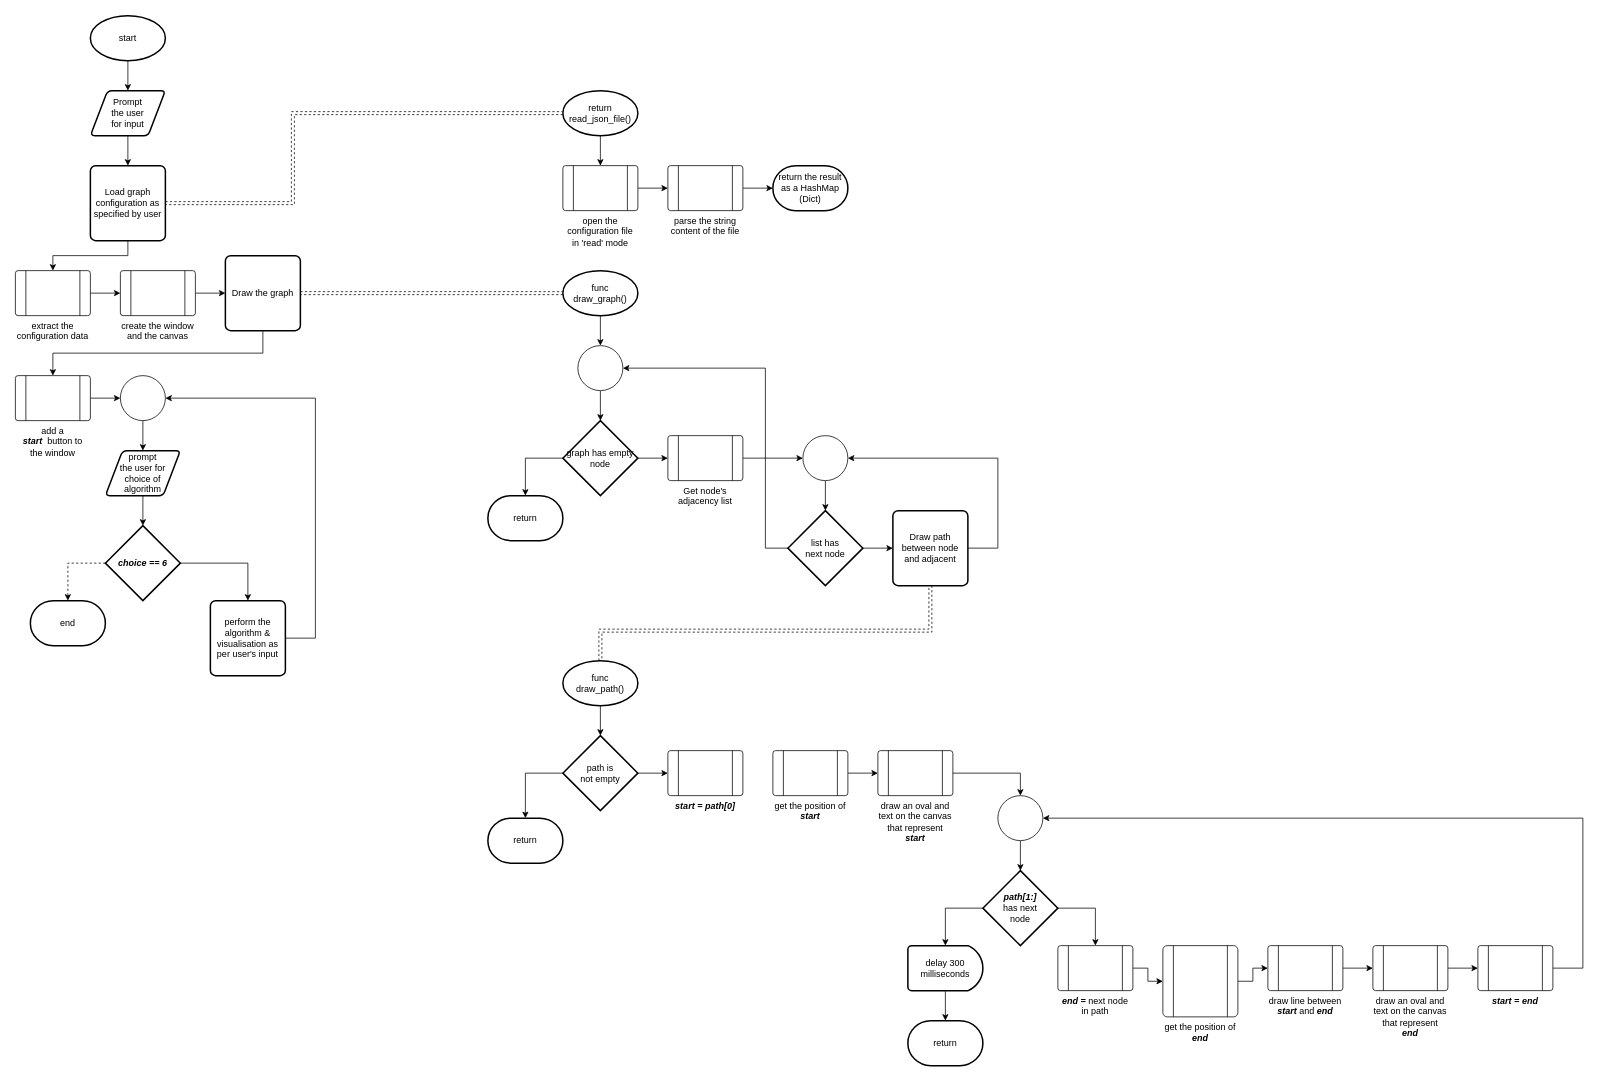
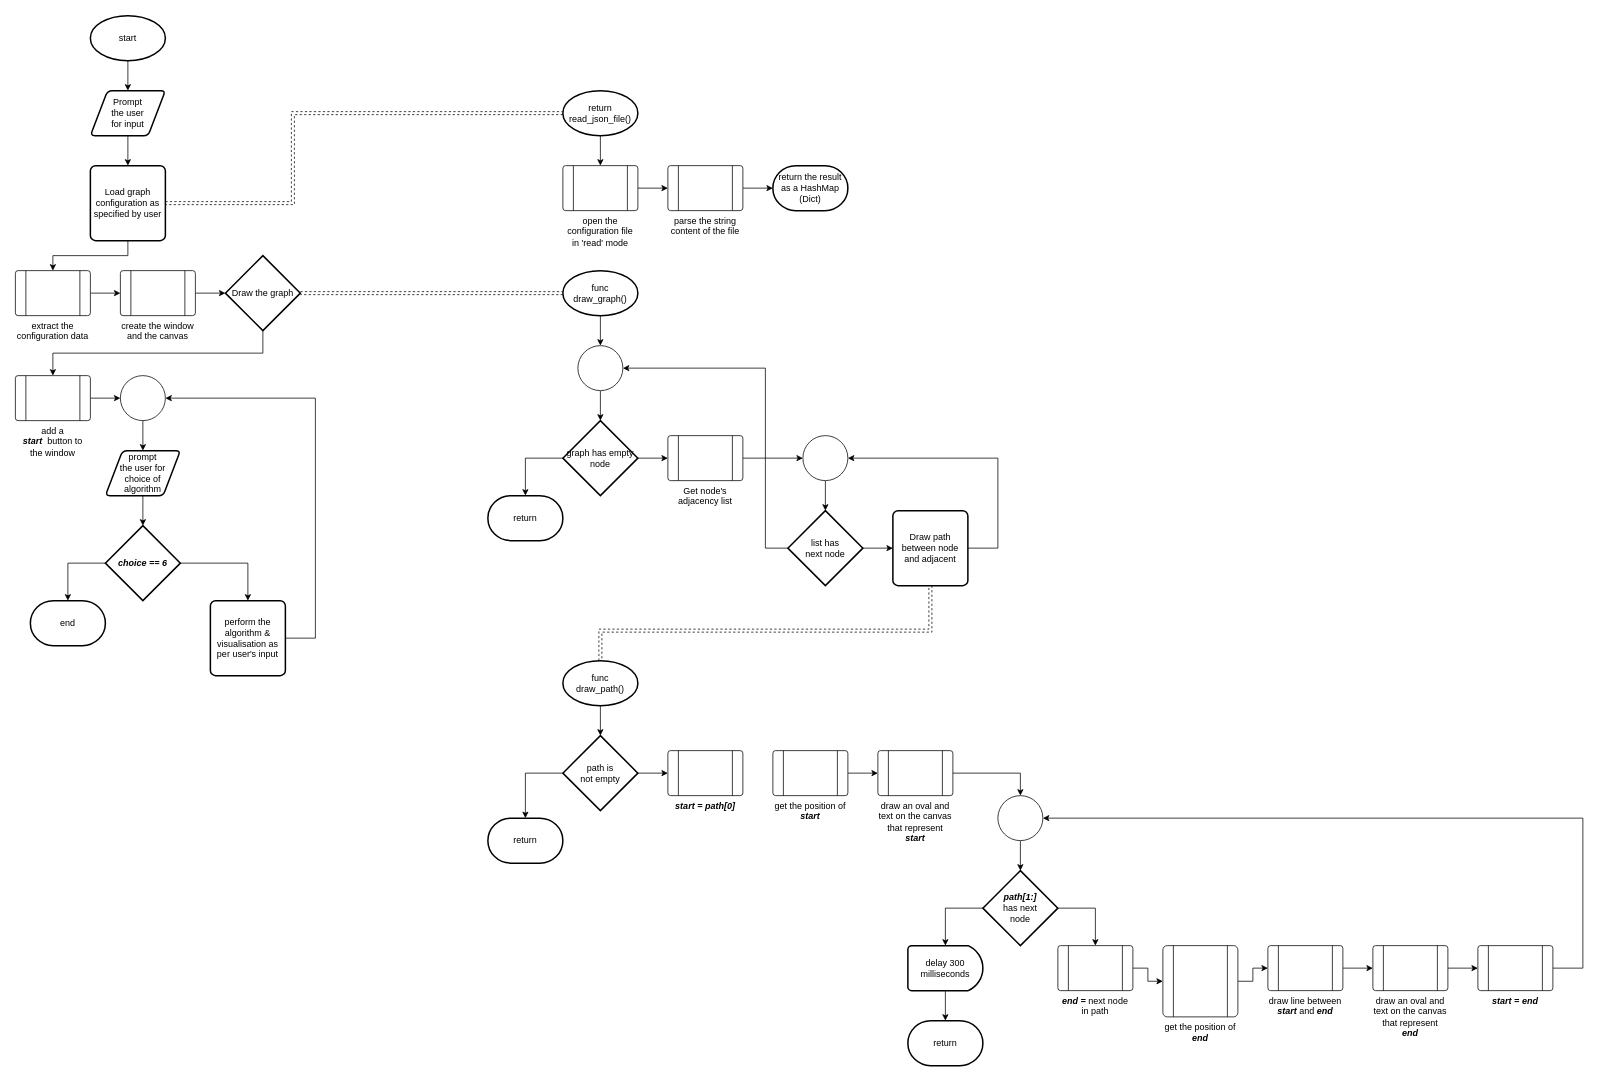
(263, 293) -> (263, 293)
(71, 563) -> (71, 563)
